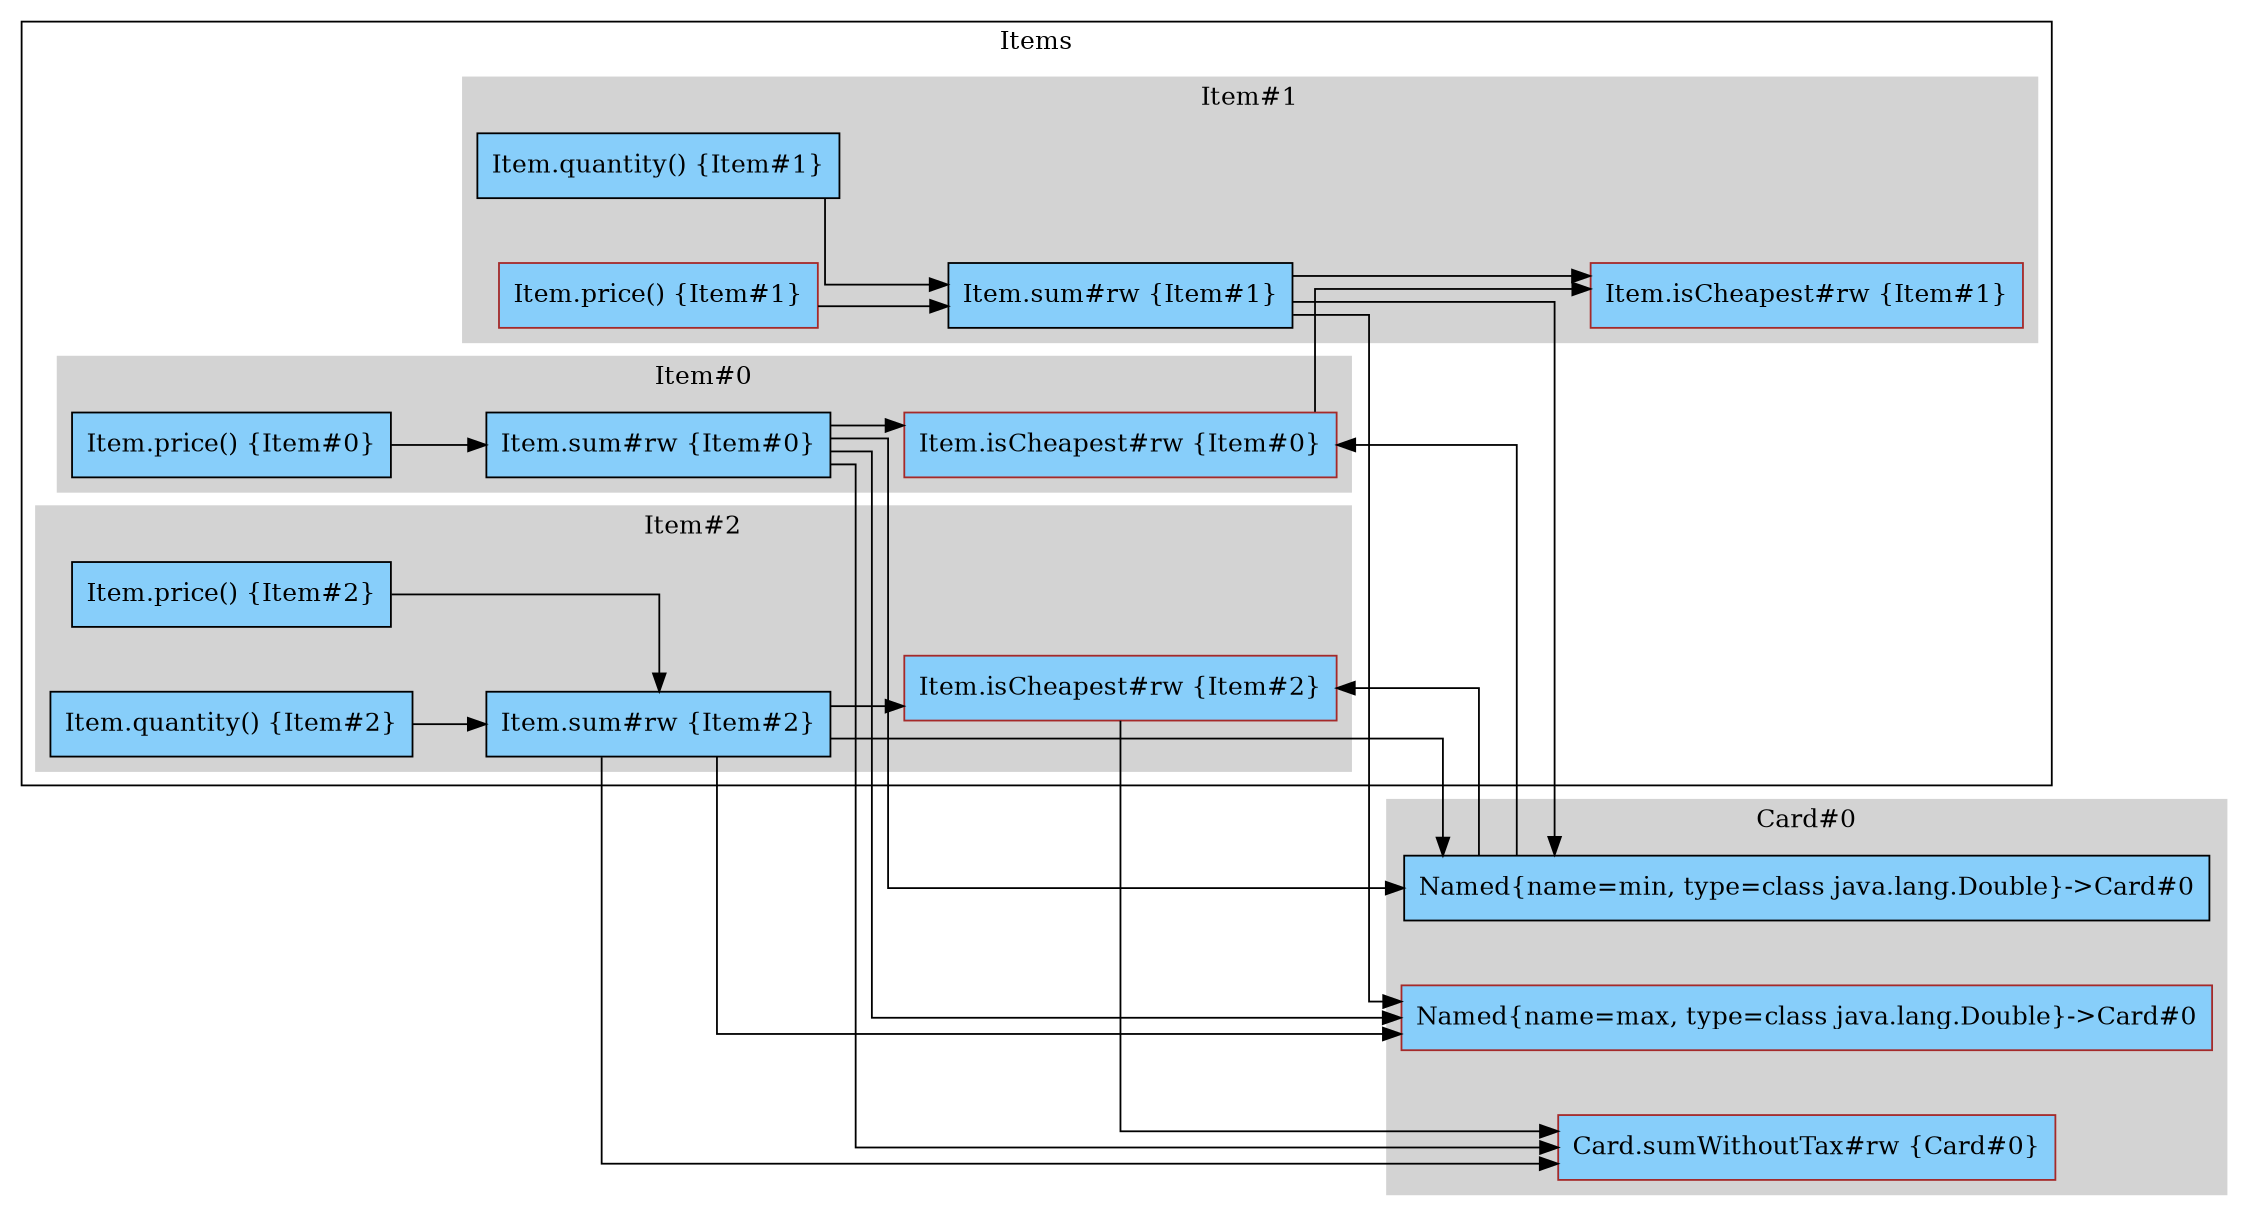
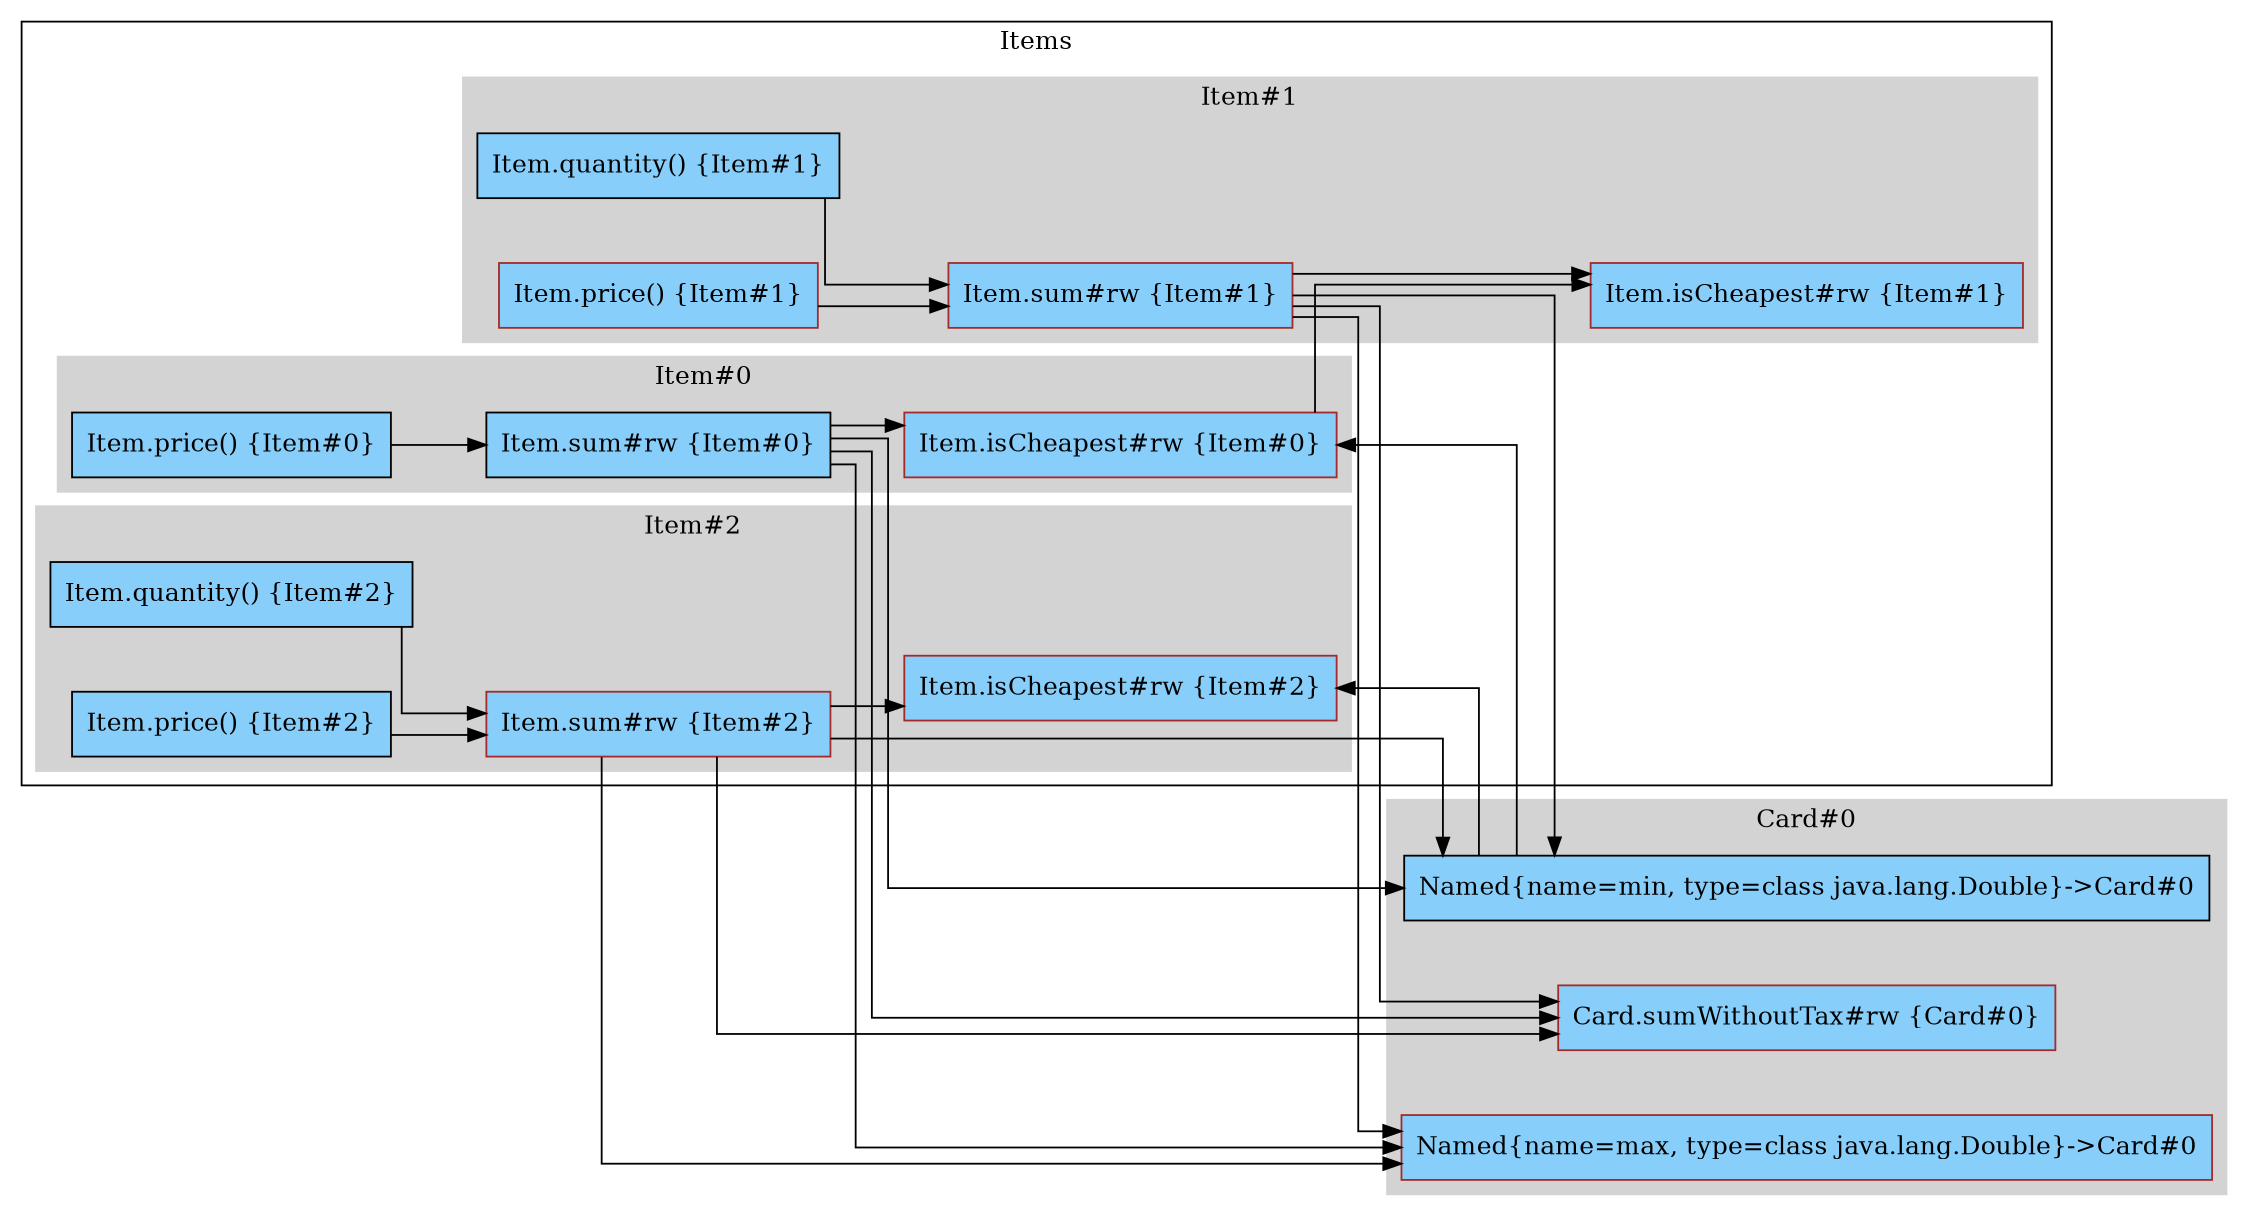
(1120, 295) -> (1120, 295)
(658, 724) -> (658, 724)
(1125, 1131) -> (1380, 667)
